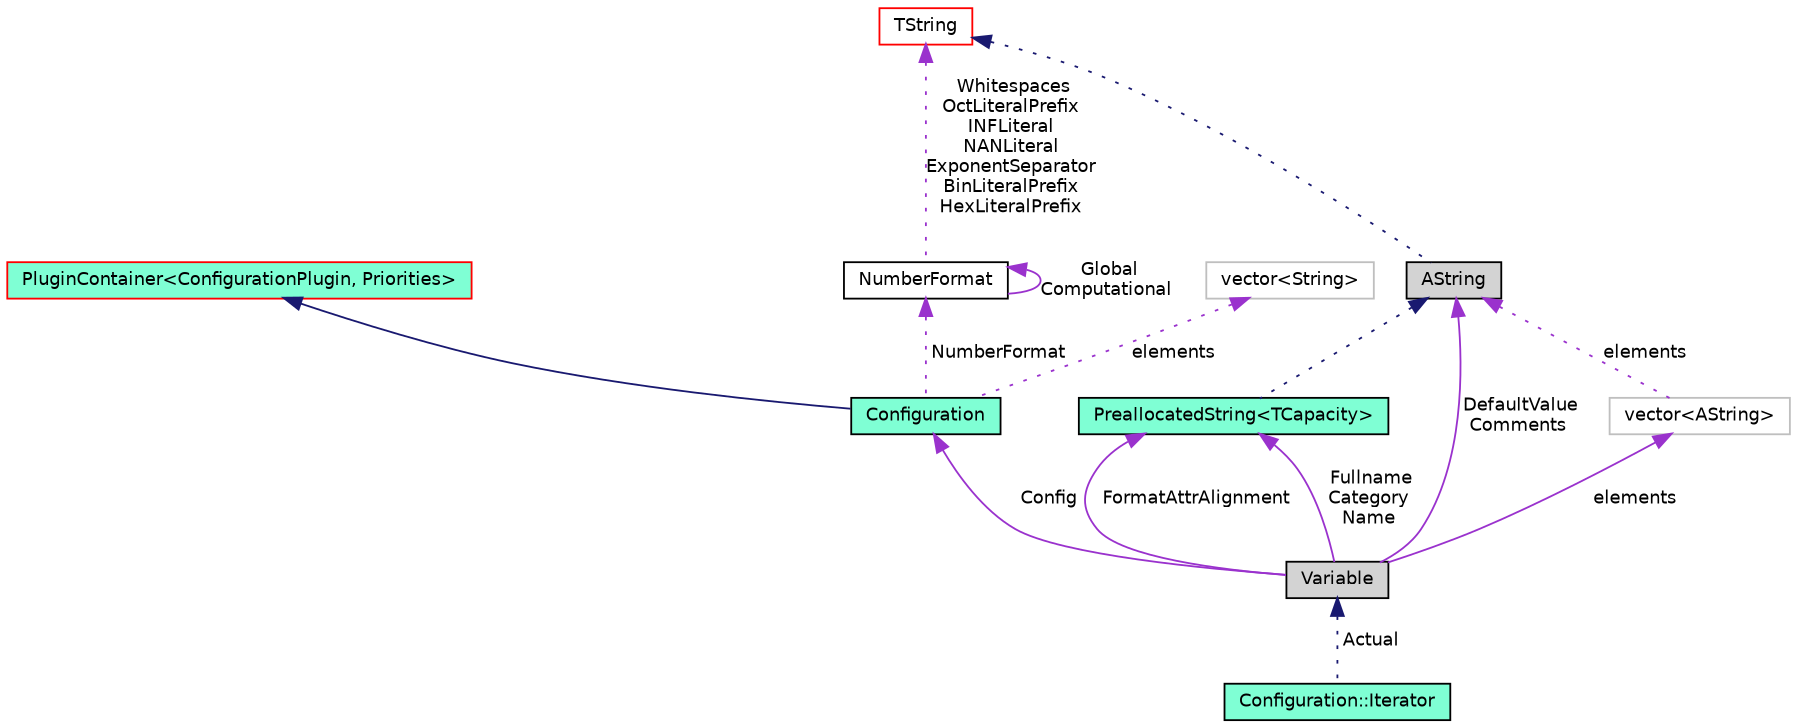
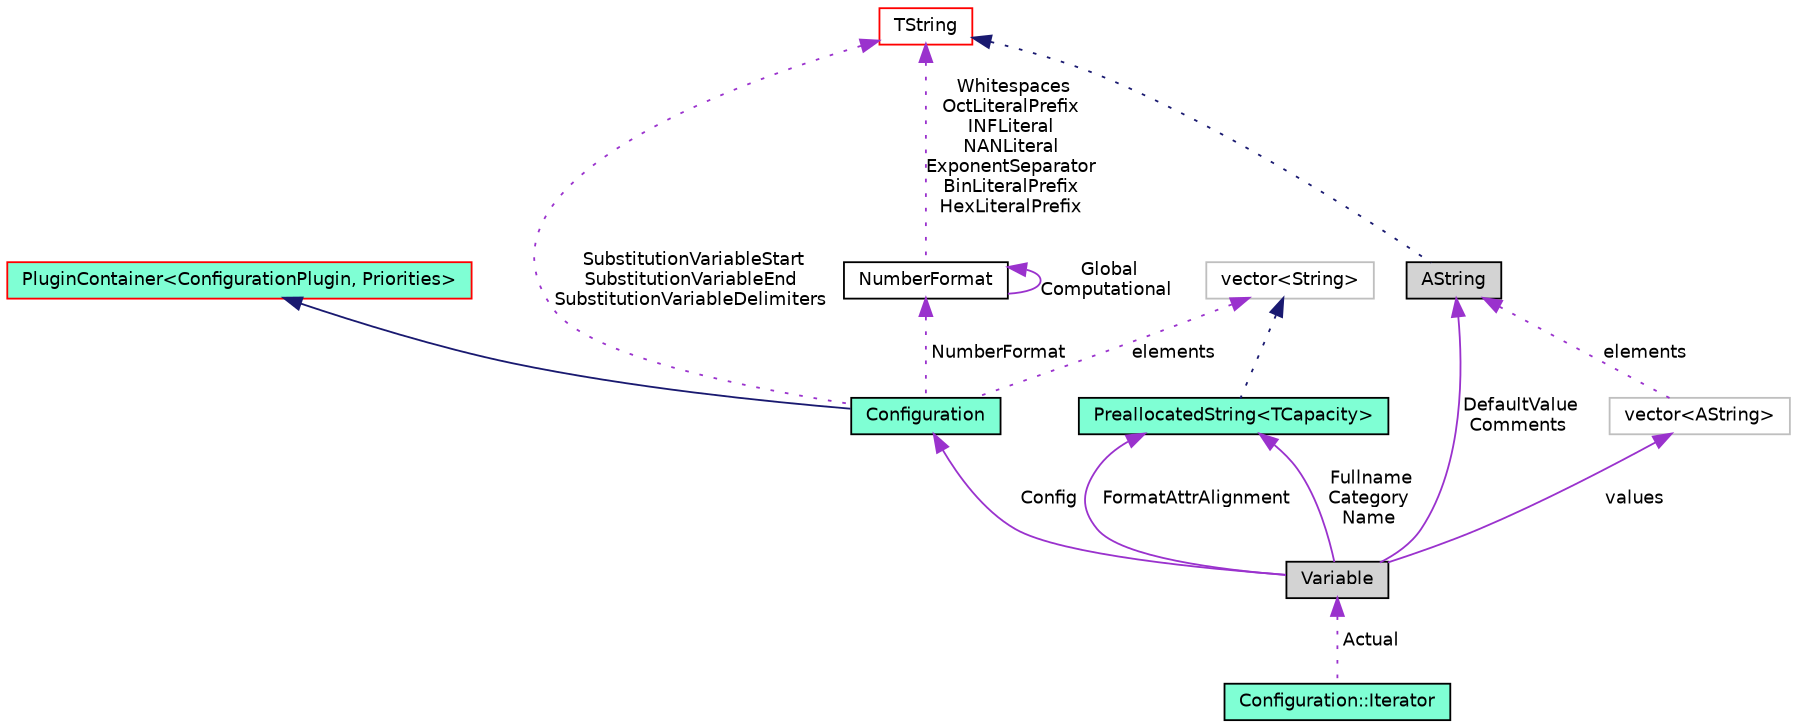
none -> (539, 240)
(1336, 353) -> (1258, 357)
(1632, 499) -> (1632, 499)
(1337, 650) -> (1337, 650)
